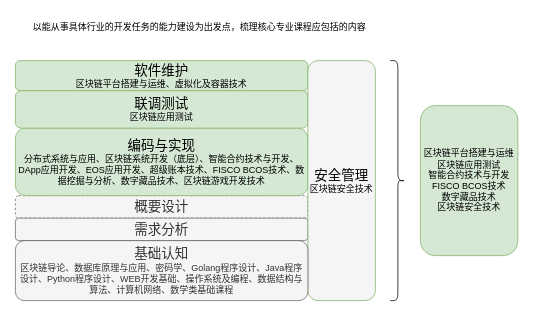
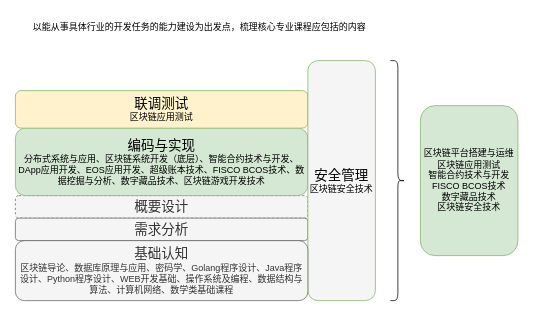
(162, 75) -> none
(162, 109) -> (162, 109)
